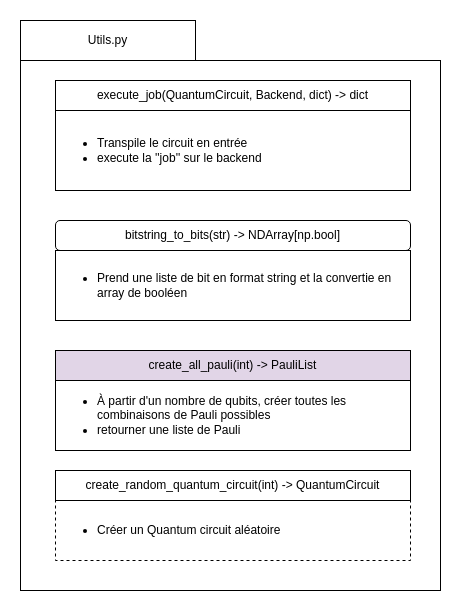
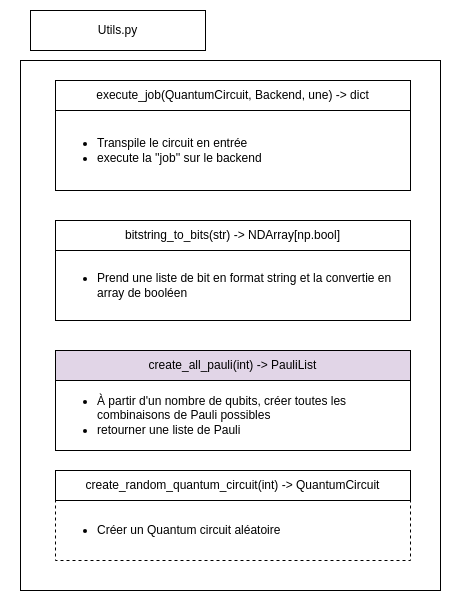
(108, 41) -> (118, 31)
(233, 96) -> (233, 96)
(233, 236) -> (233, 236)
